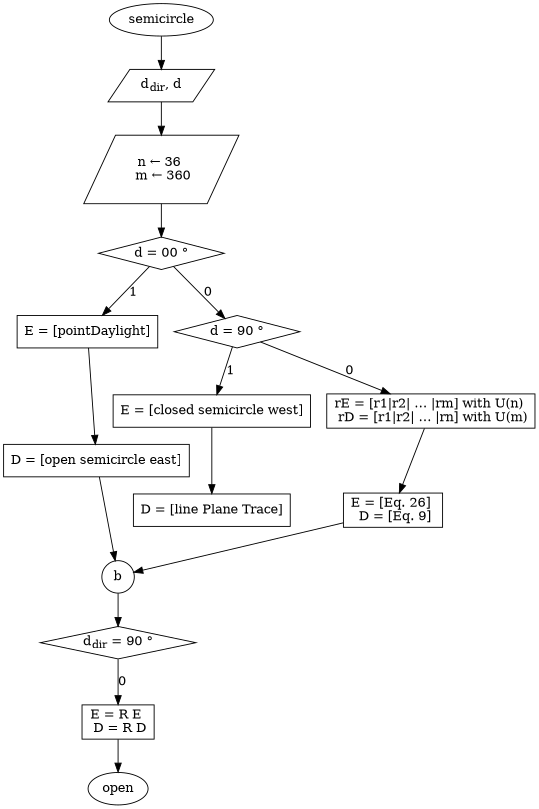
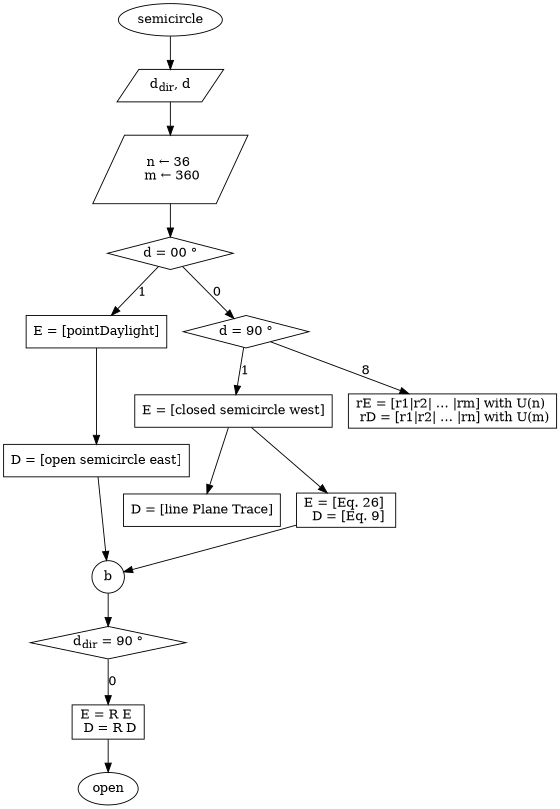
(350, 371) -> (366, 371)
(414, 456) -> (286, 457)
